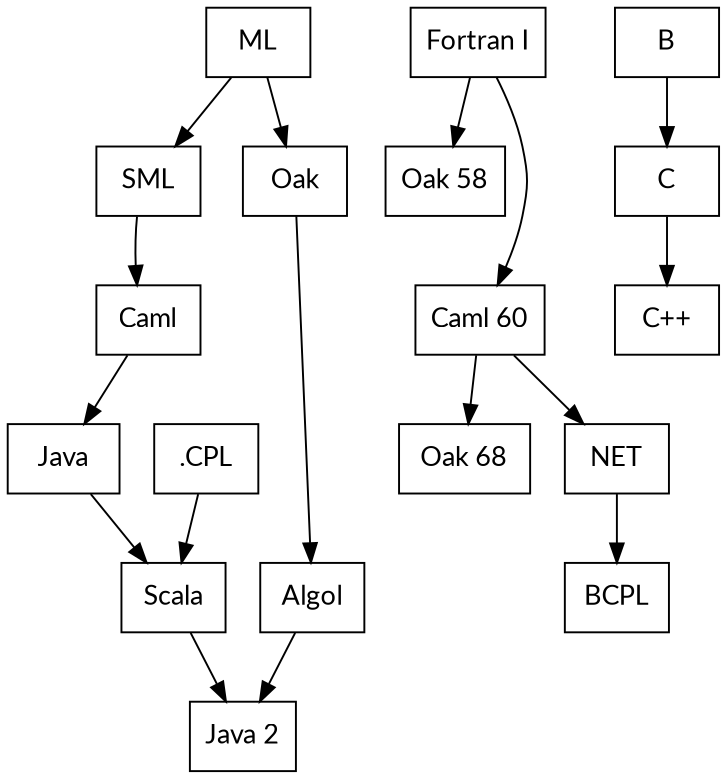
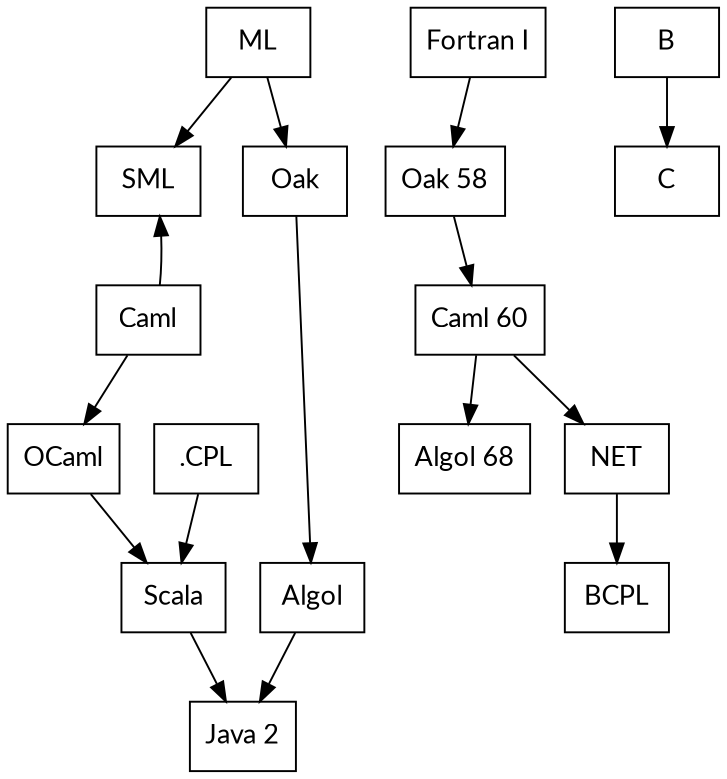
(526, 171) -> (460, 241)
(136, 241) -> (161, 260)
(667, 320) -> none
(64, 459) -> (64, 459)
(465, 459) -> (465, 459)
